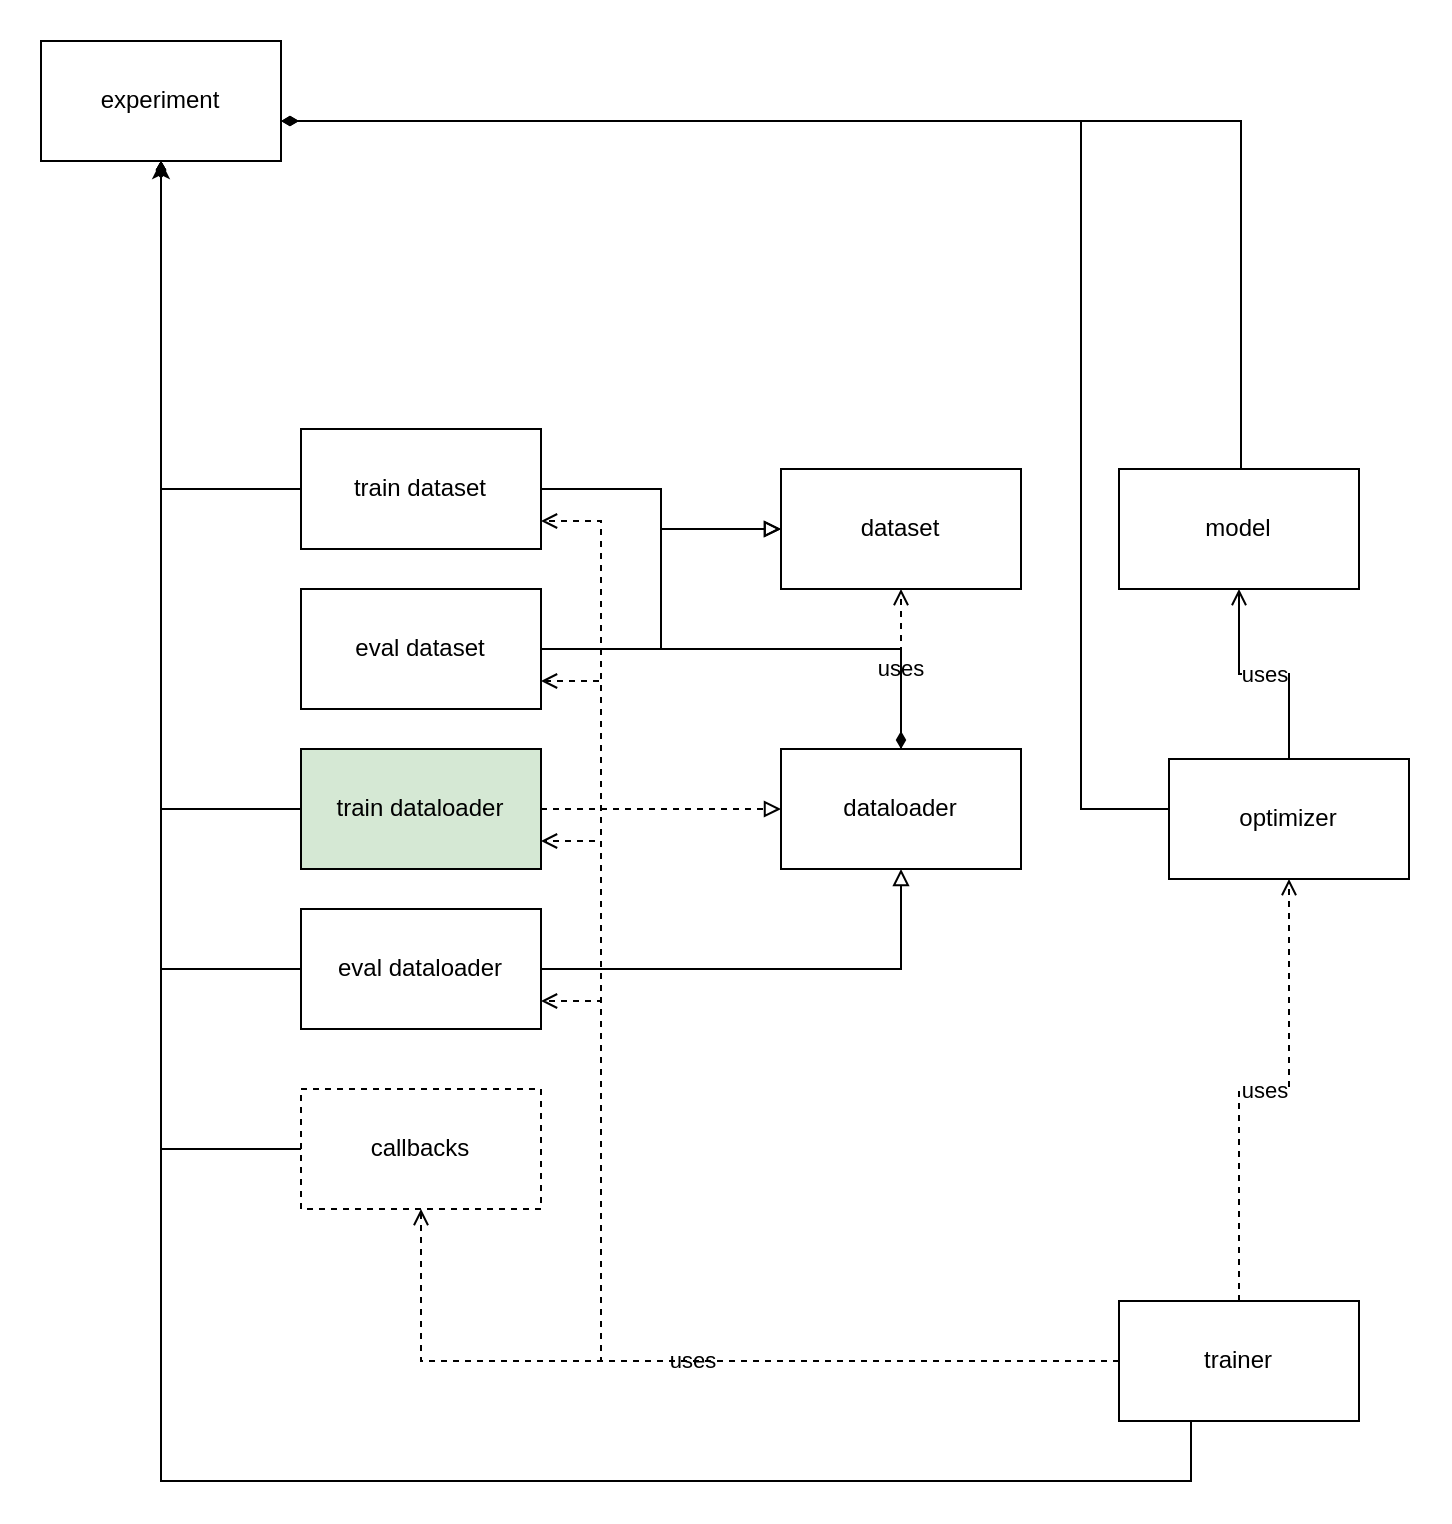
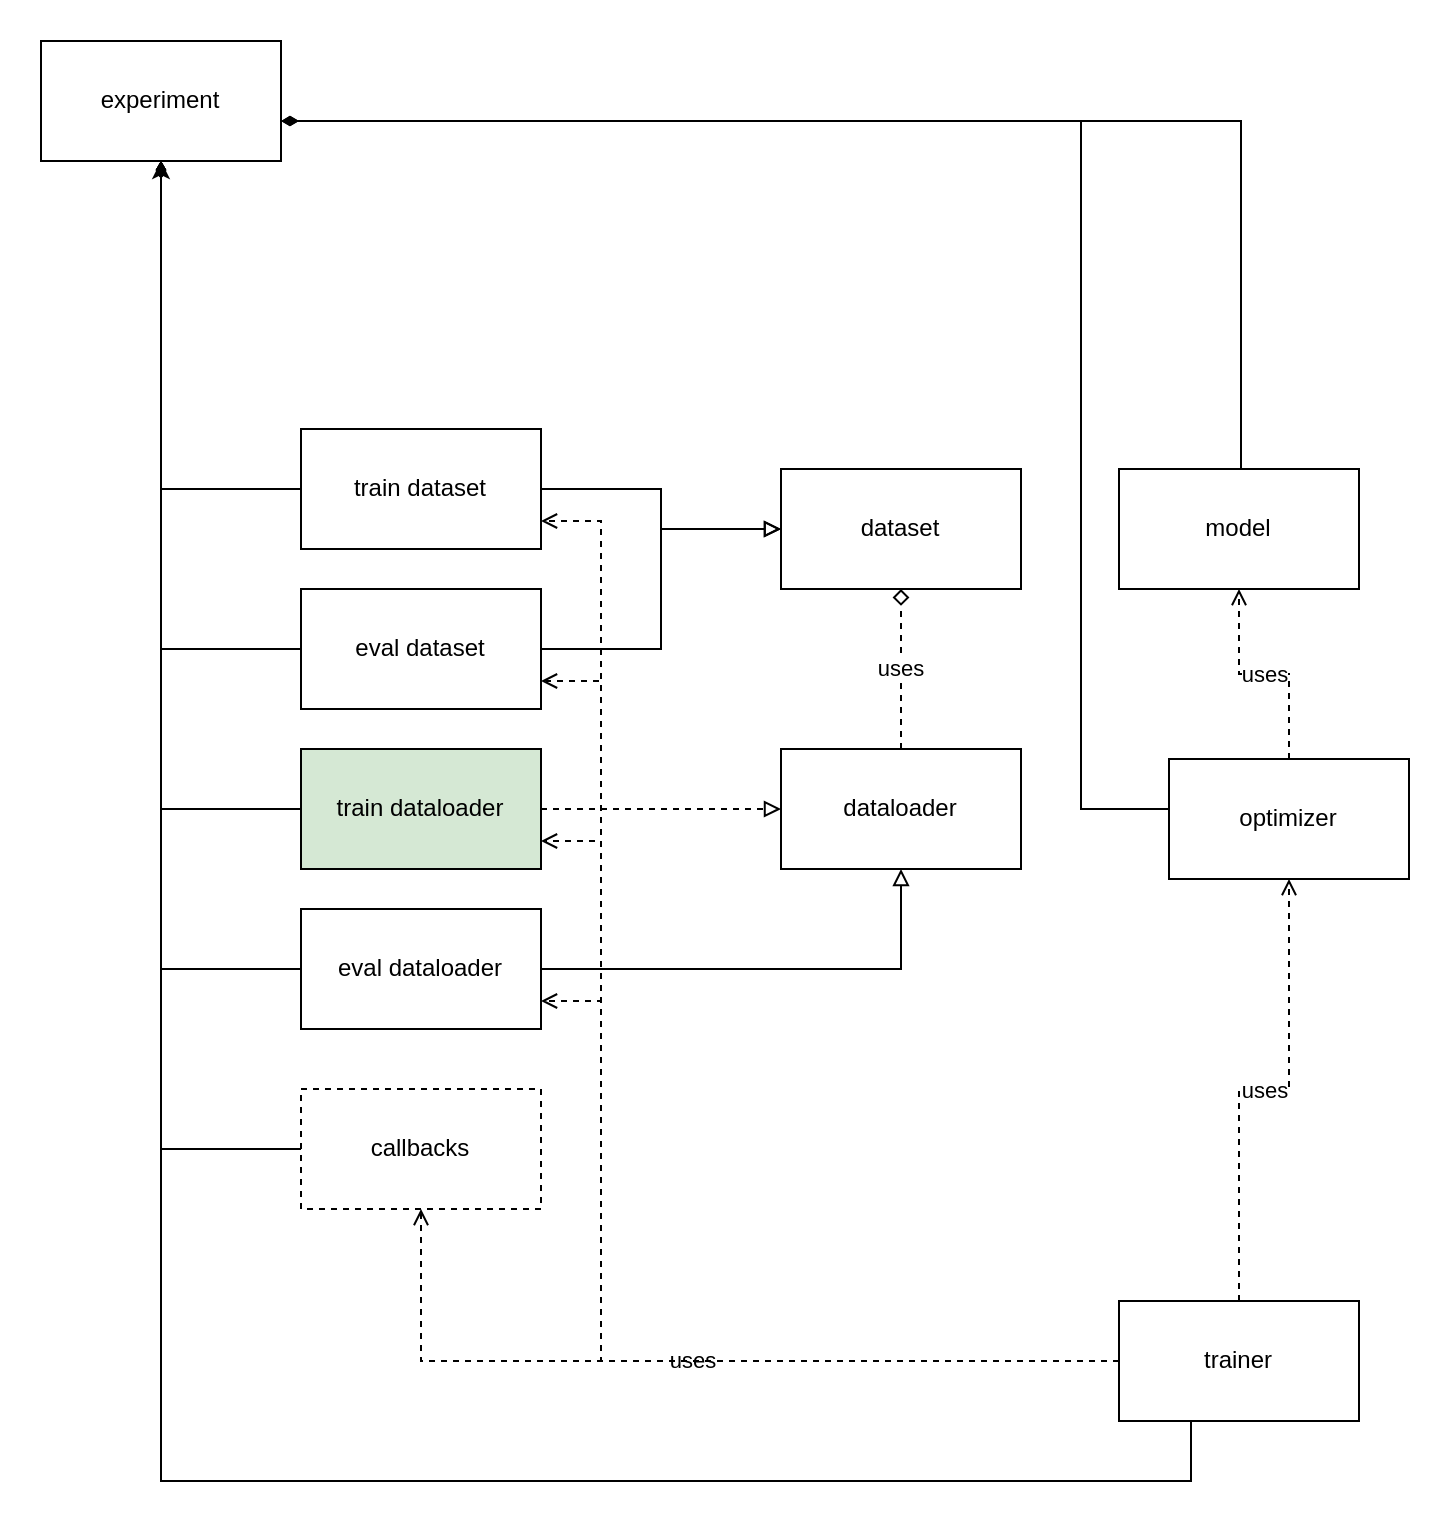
(901, 600) -> (901, 605)
(780, 649) -> (233, 649)
(1289, 713) -> (1289, 713)
